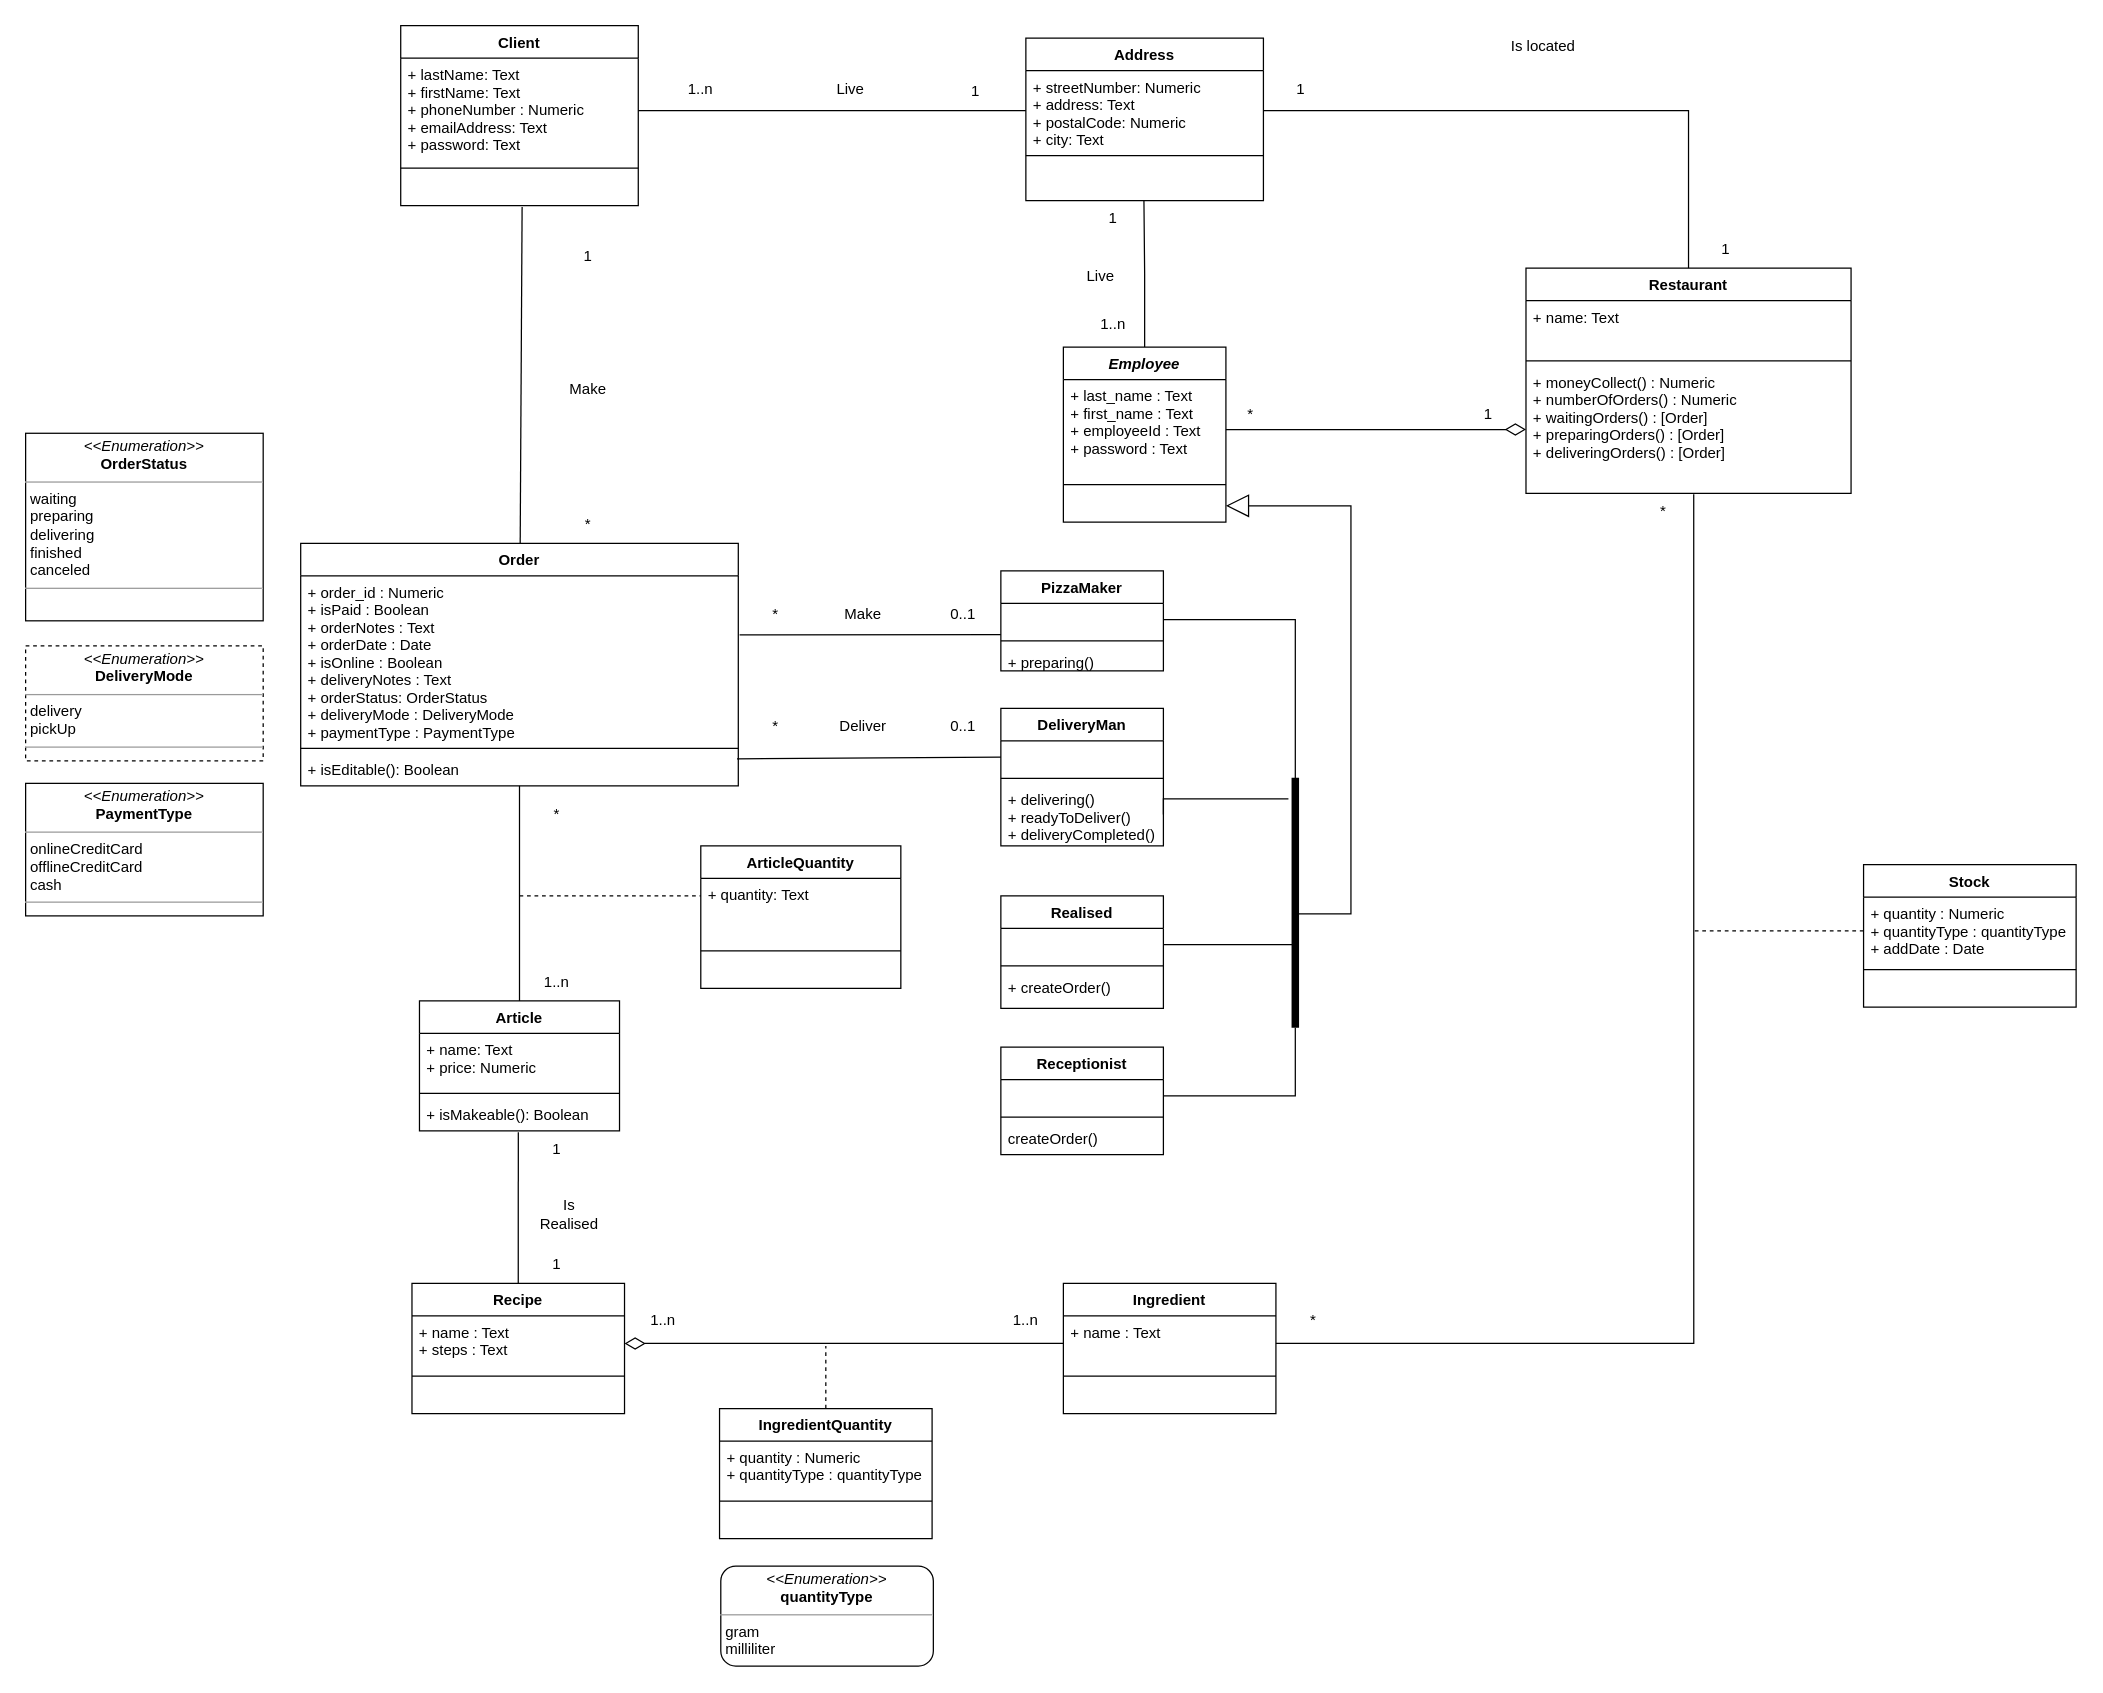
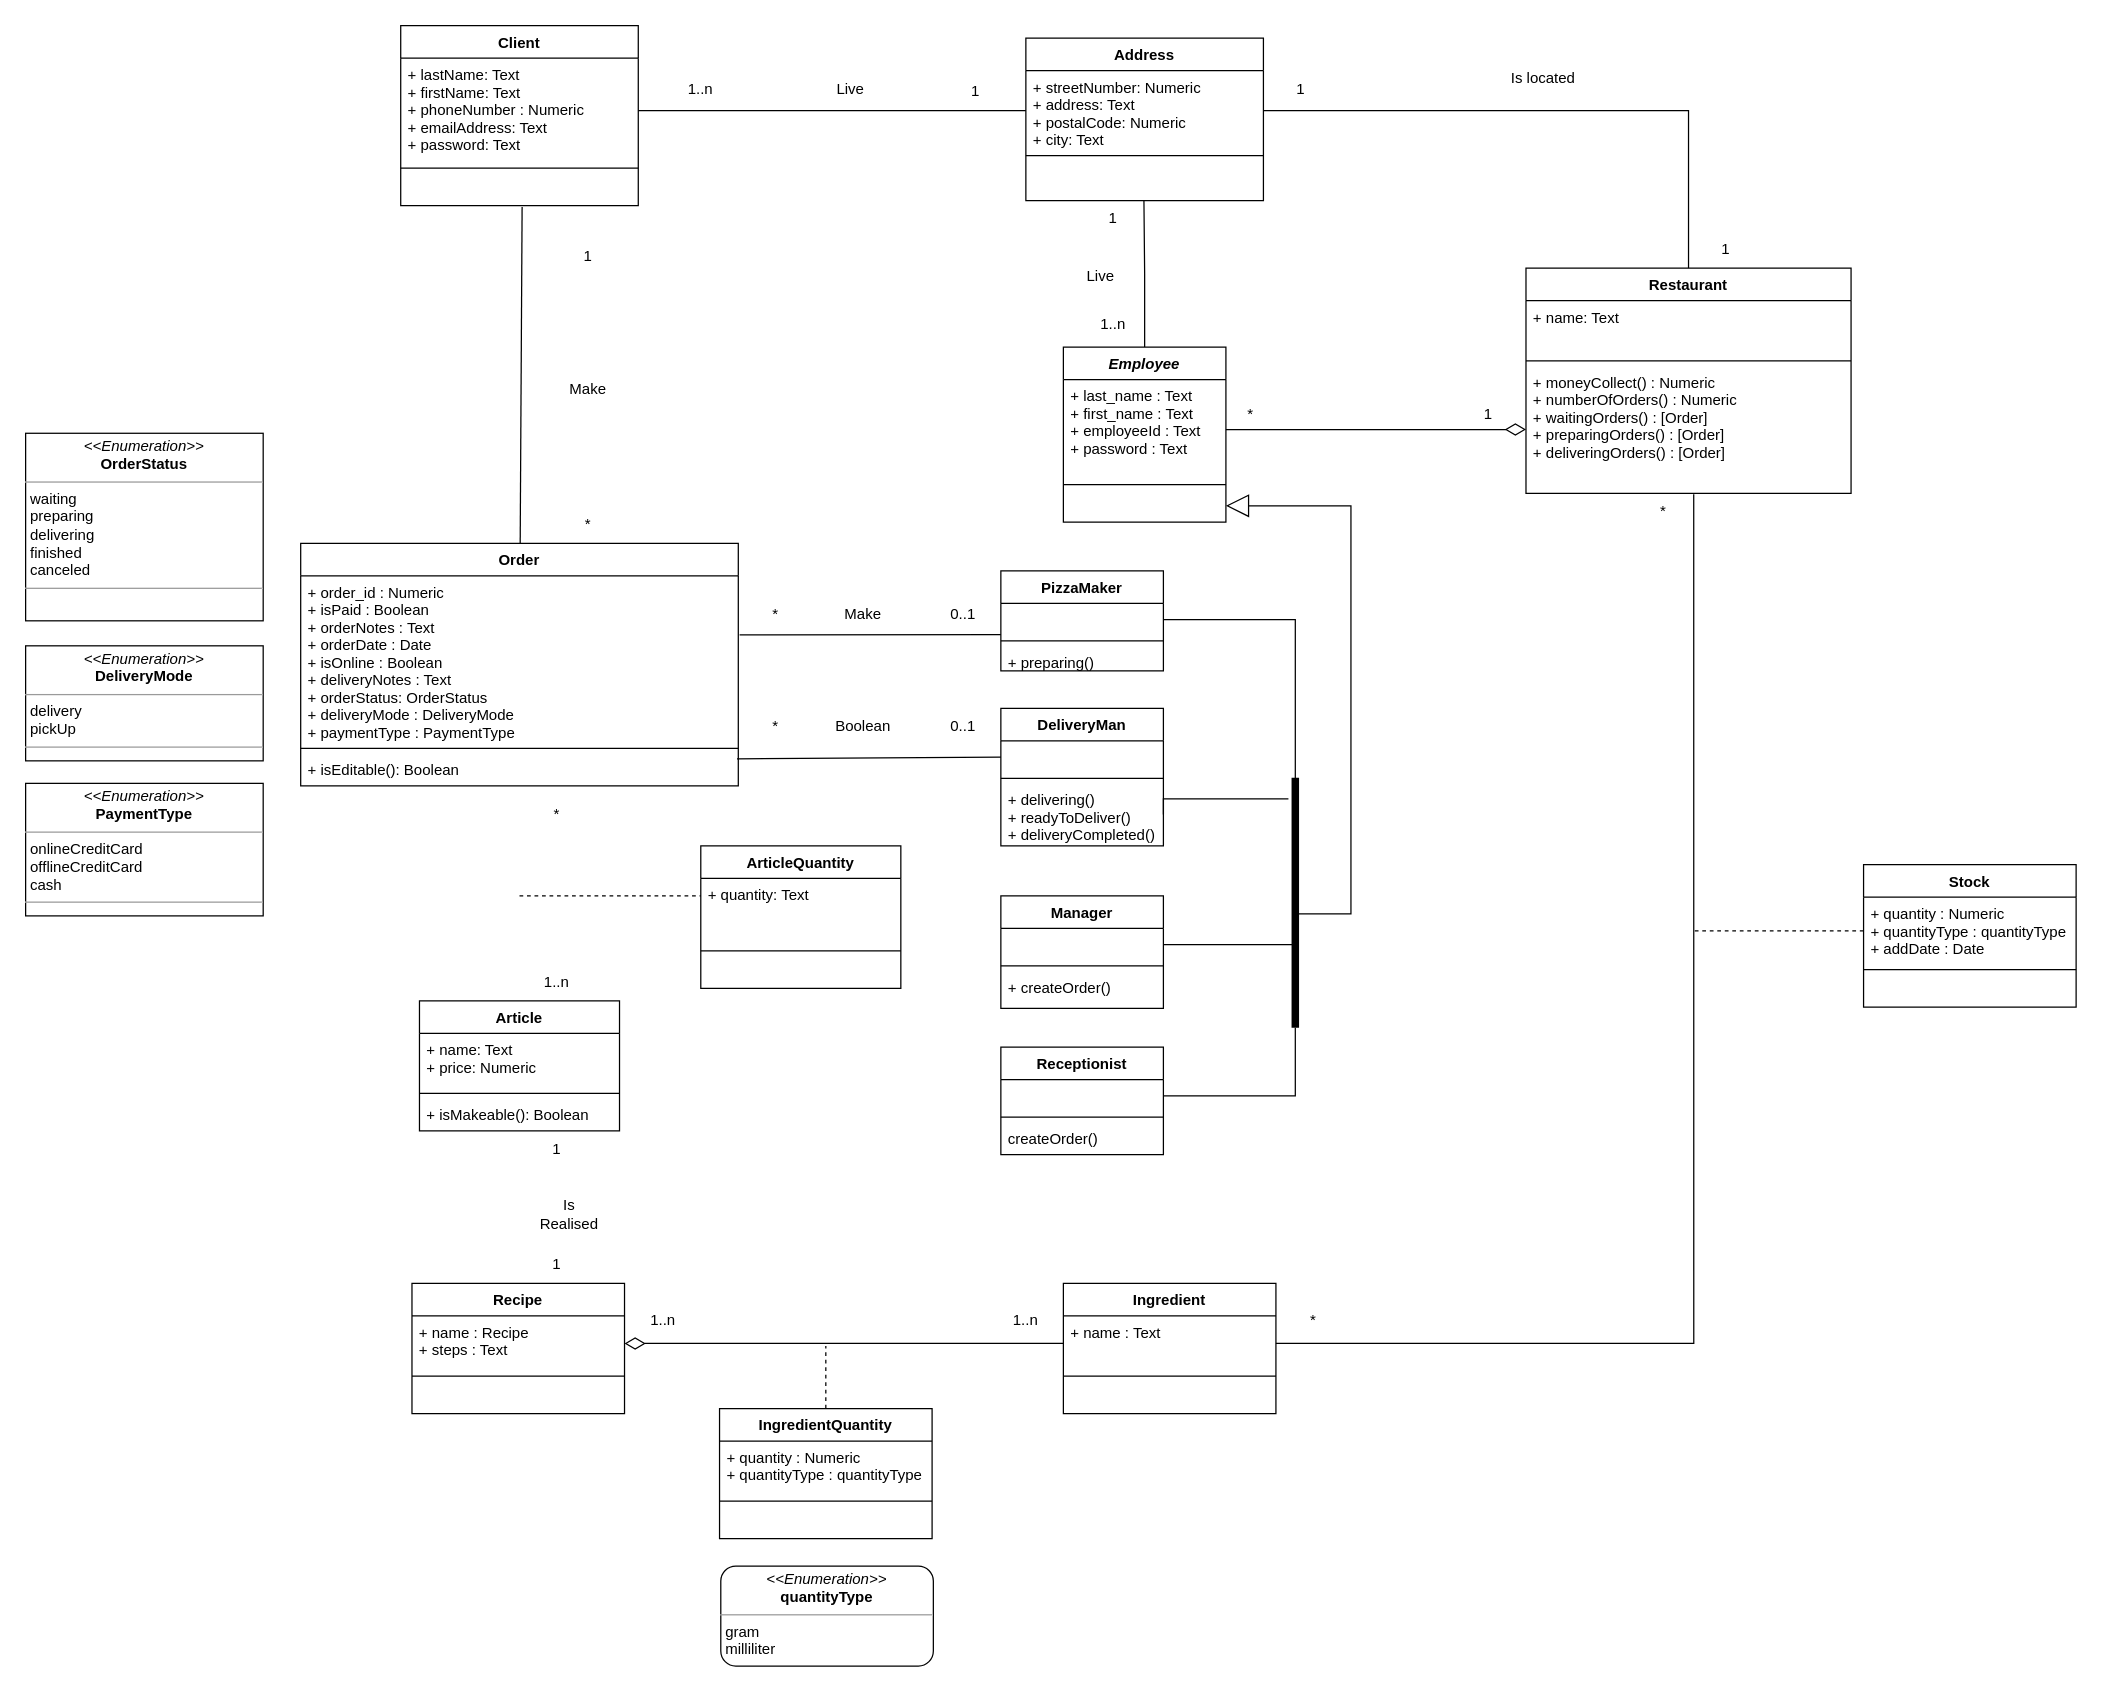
(1543, 47) -> (1543, 78)
(144, 703) -> (144, 703)
(863, 727) -> (863, 727)
(519, 893) -> none
(1081, 913) -> (1081, 913)
(518, 1208) -> none
(466, 1333) -> (472, 1333)
